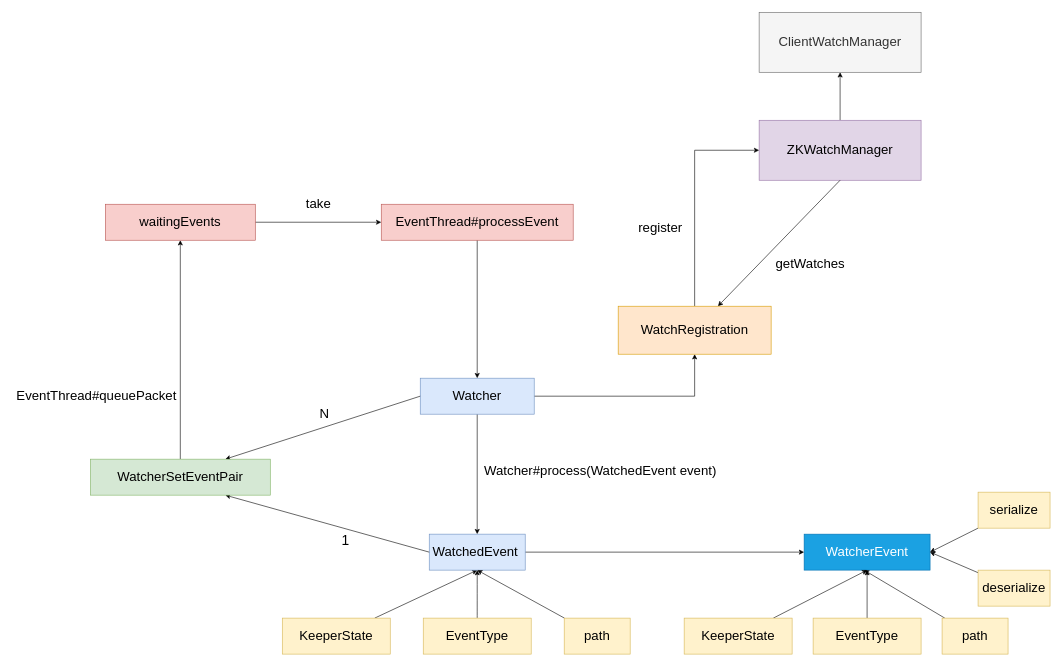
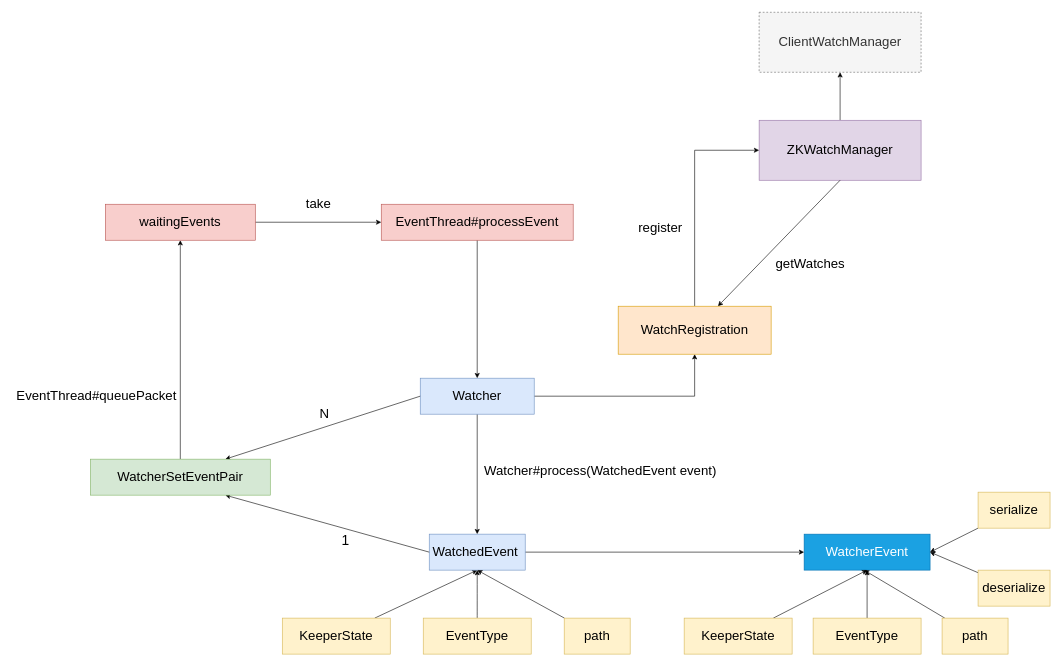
(840, 42) -> (840, 42)
